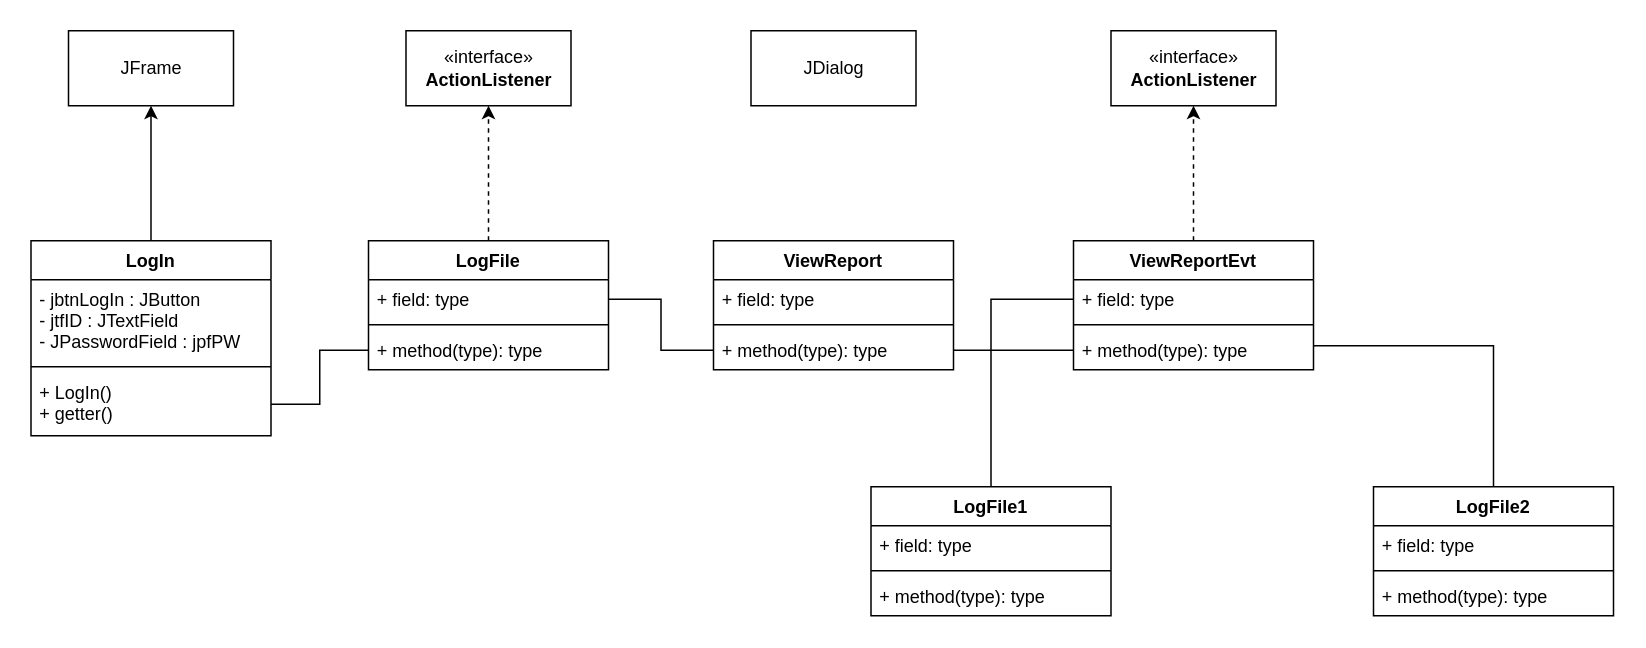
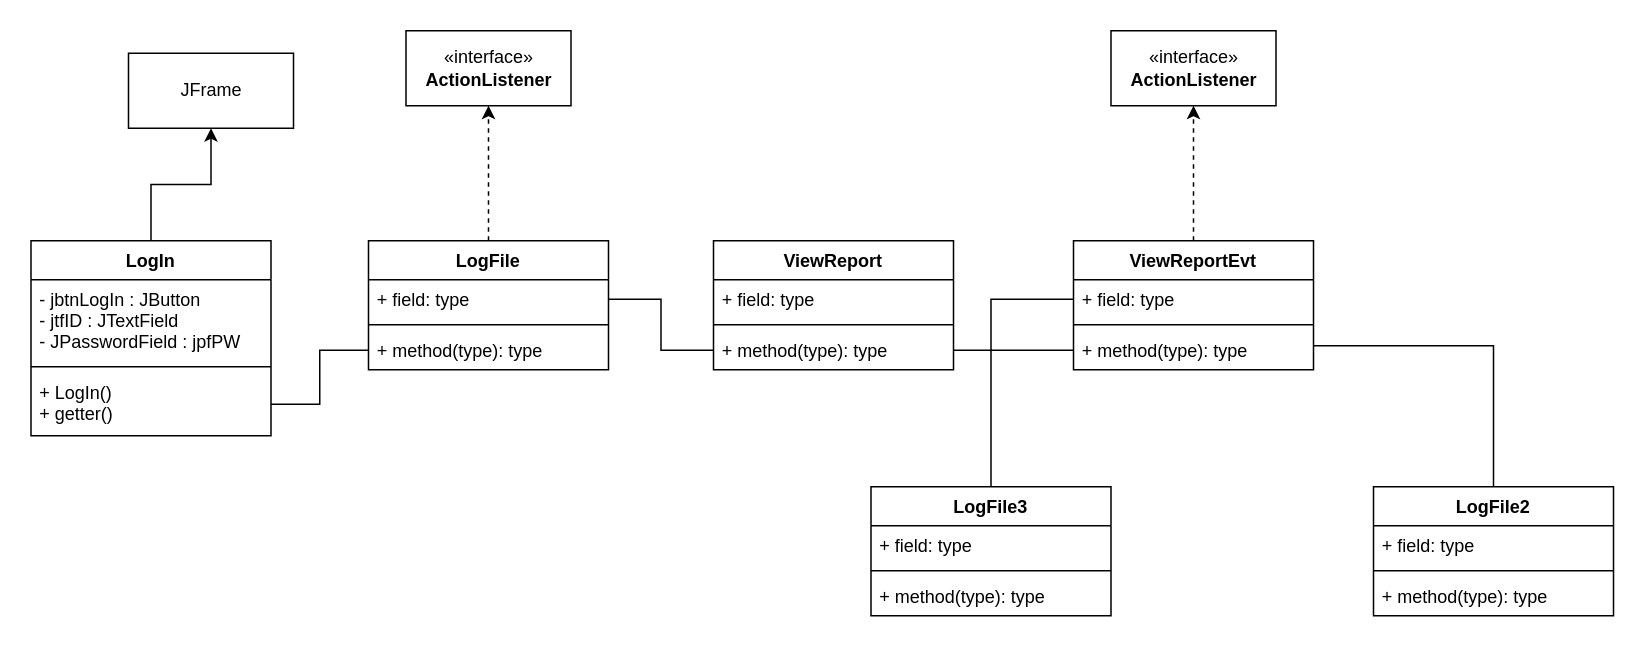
(151, 68) -> (211, 91)
(833, 68) -> none
(990, 507) -> (990, 507)
